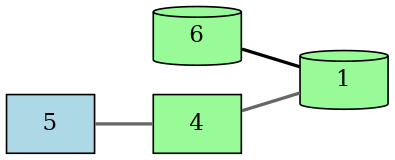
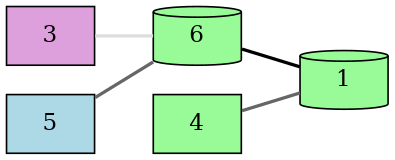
none -> (51, 36)
(124, 124) -> (124, 80)
